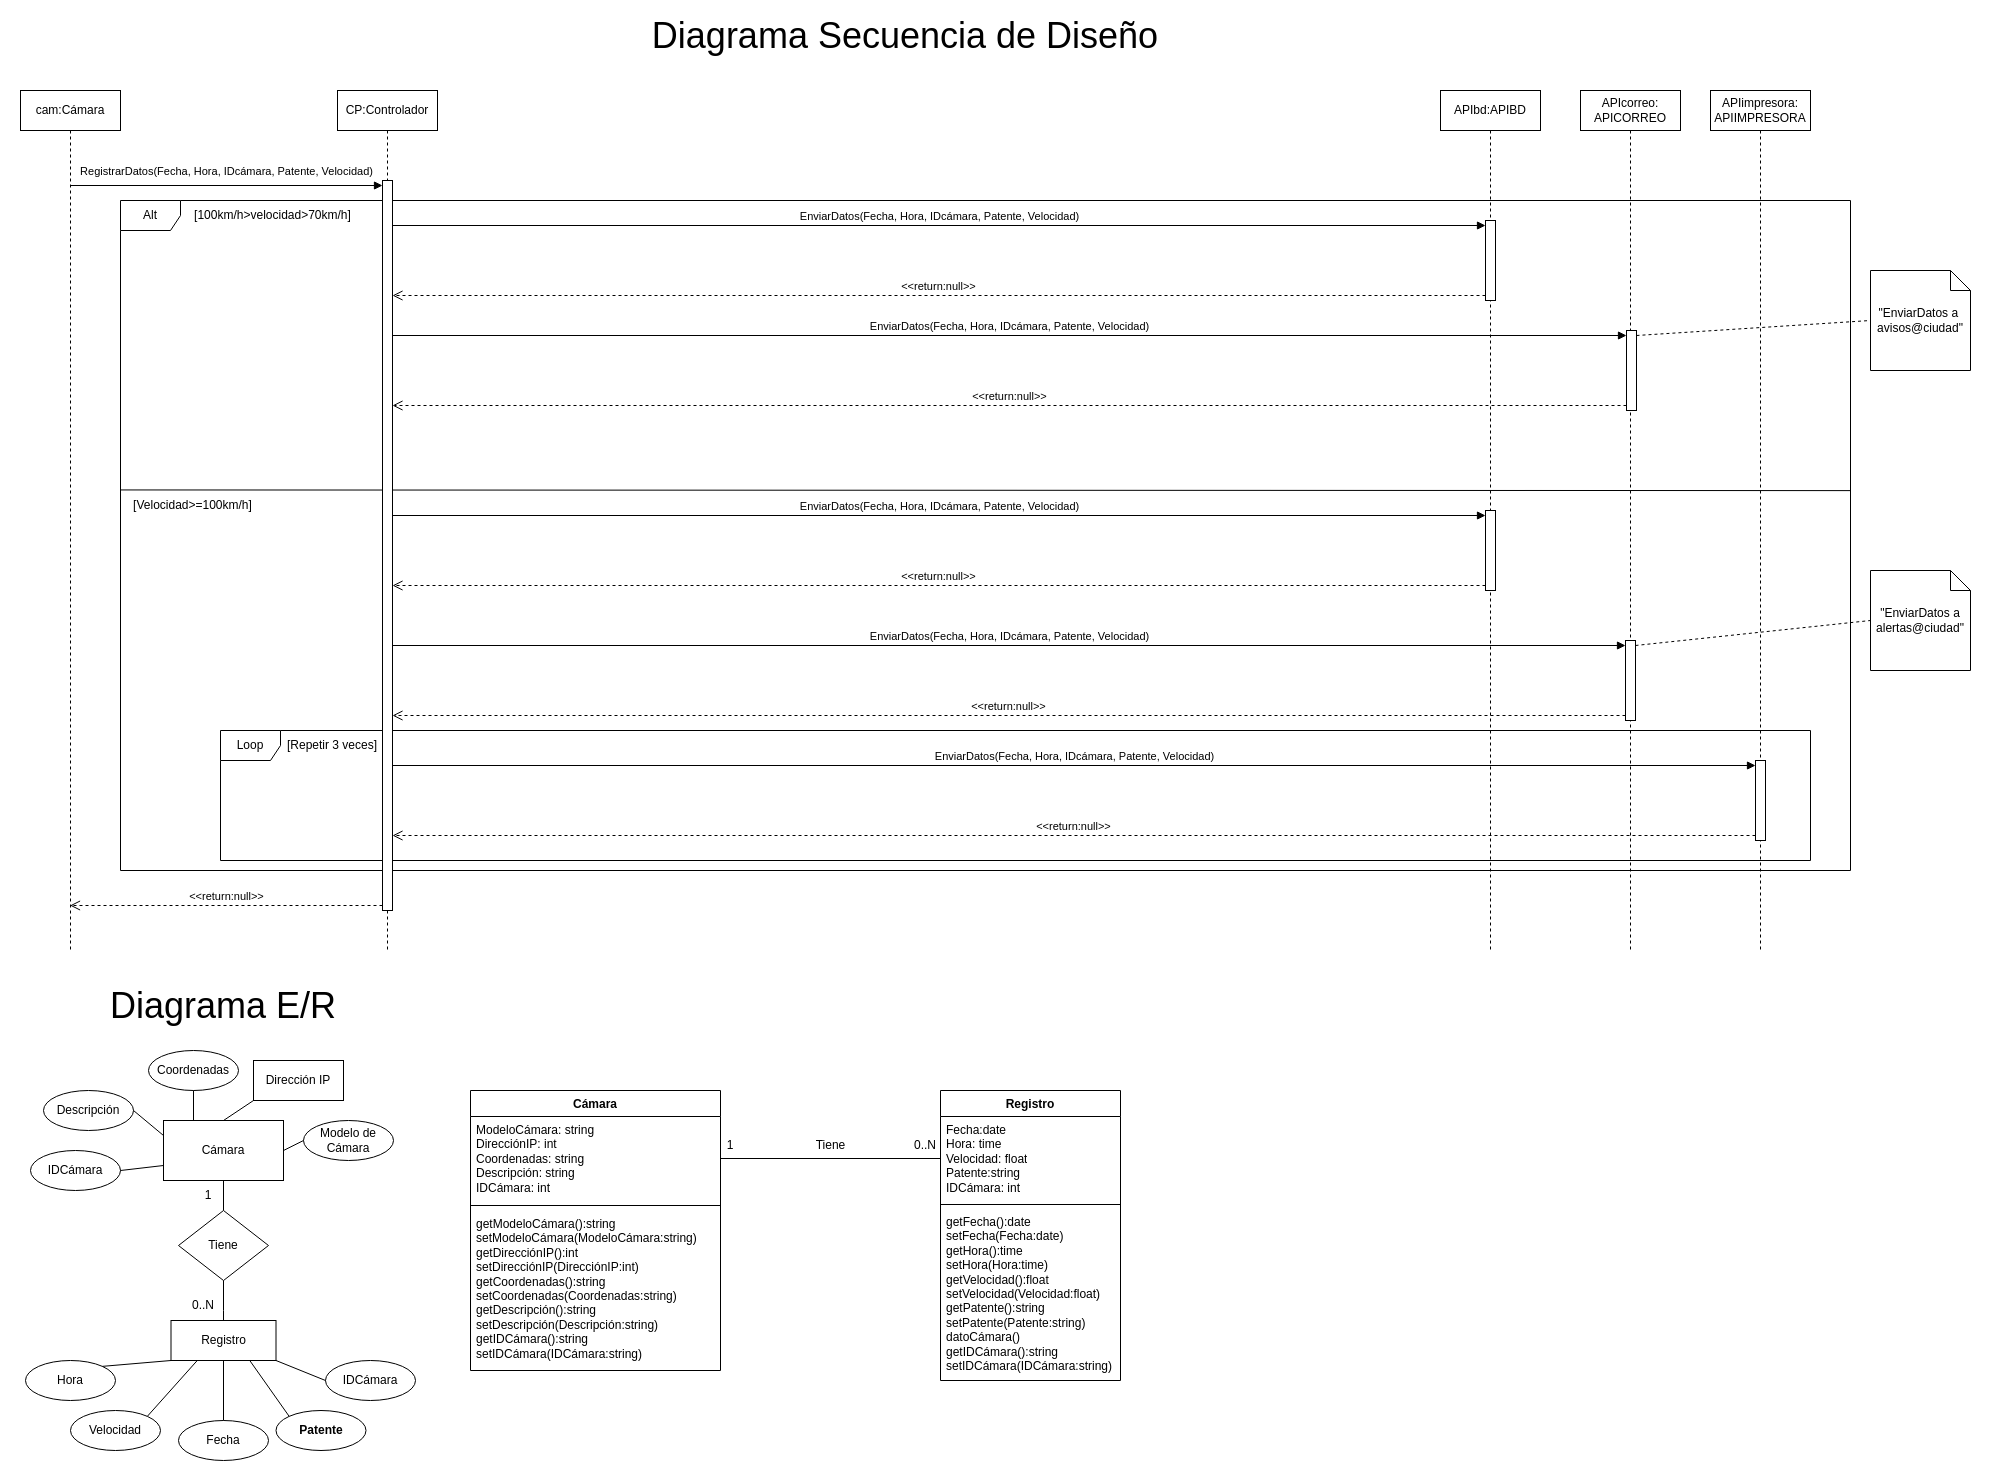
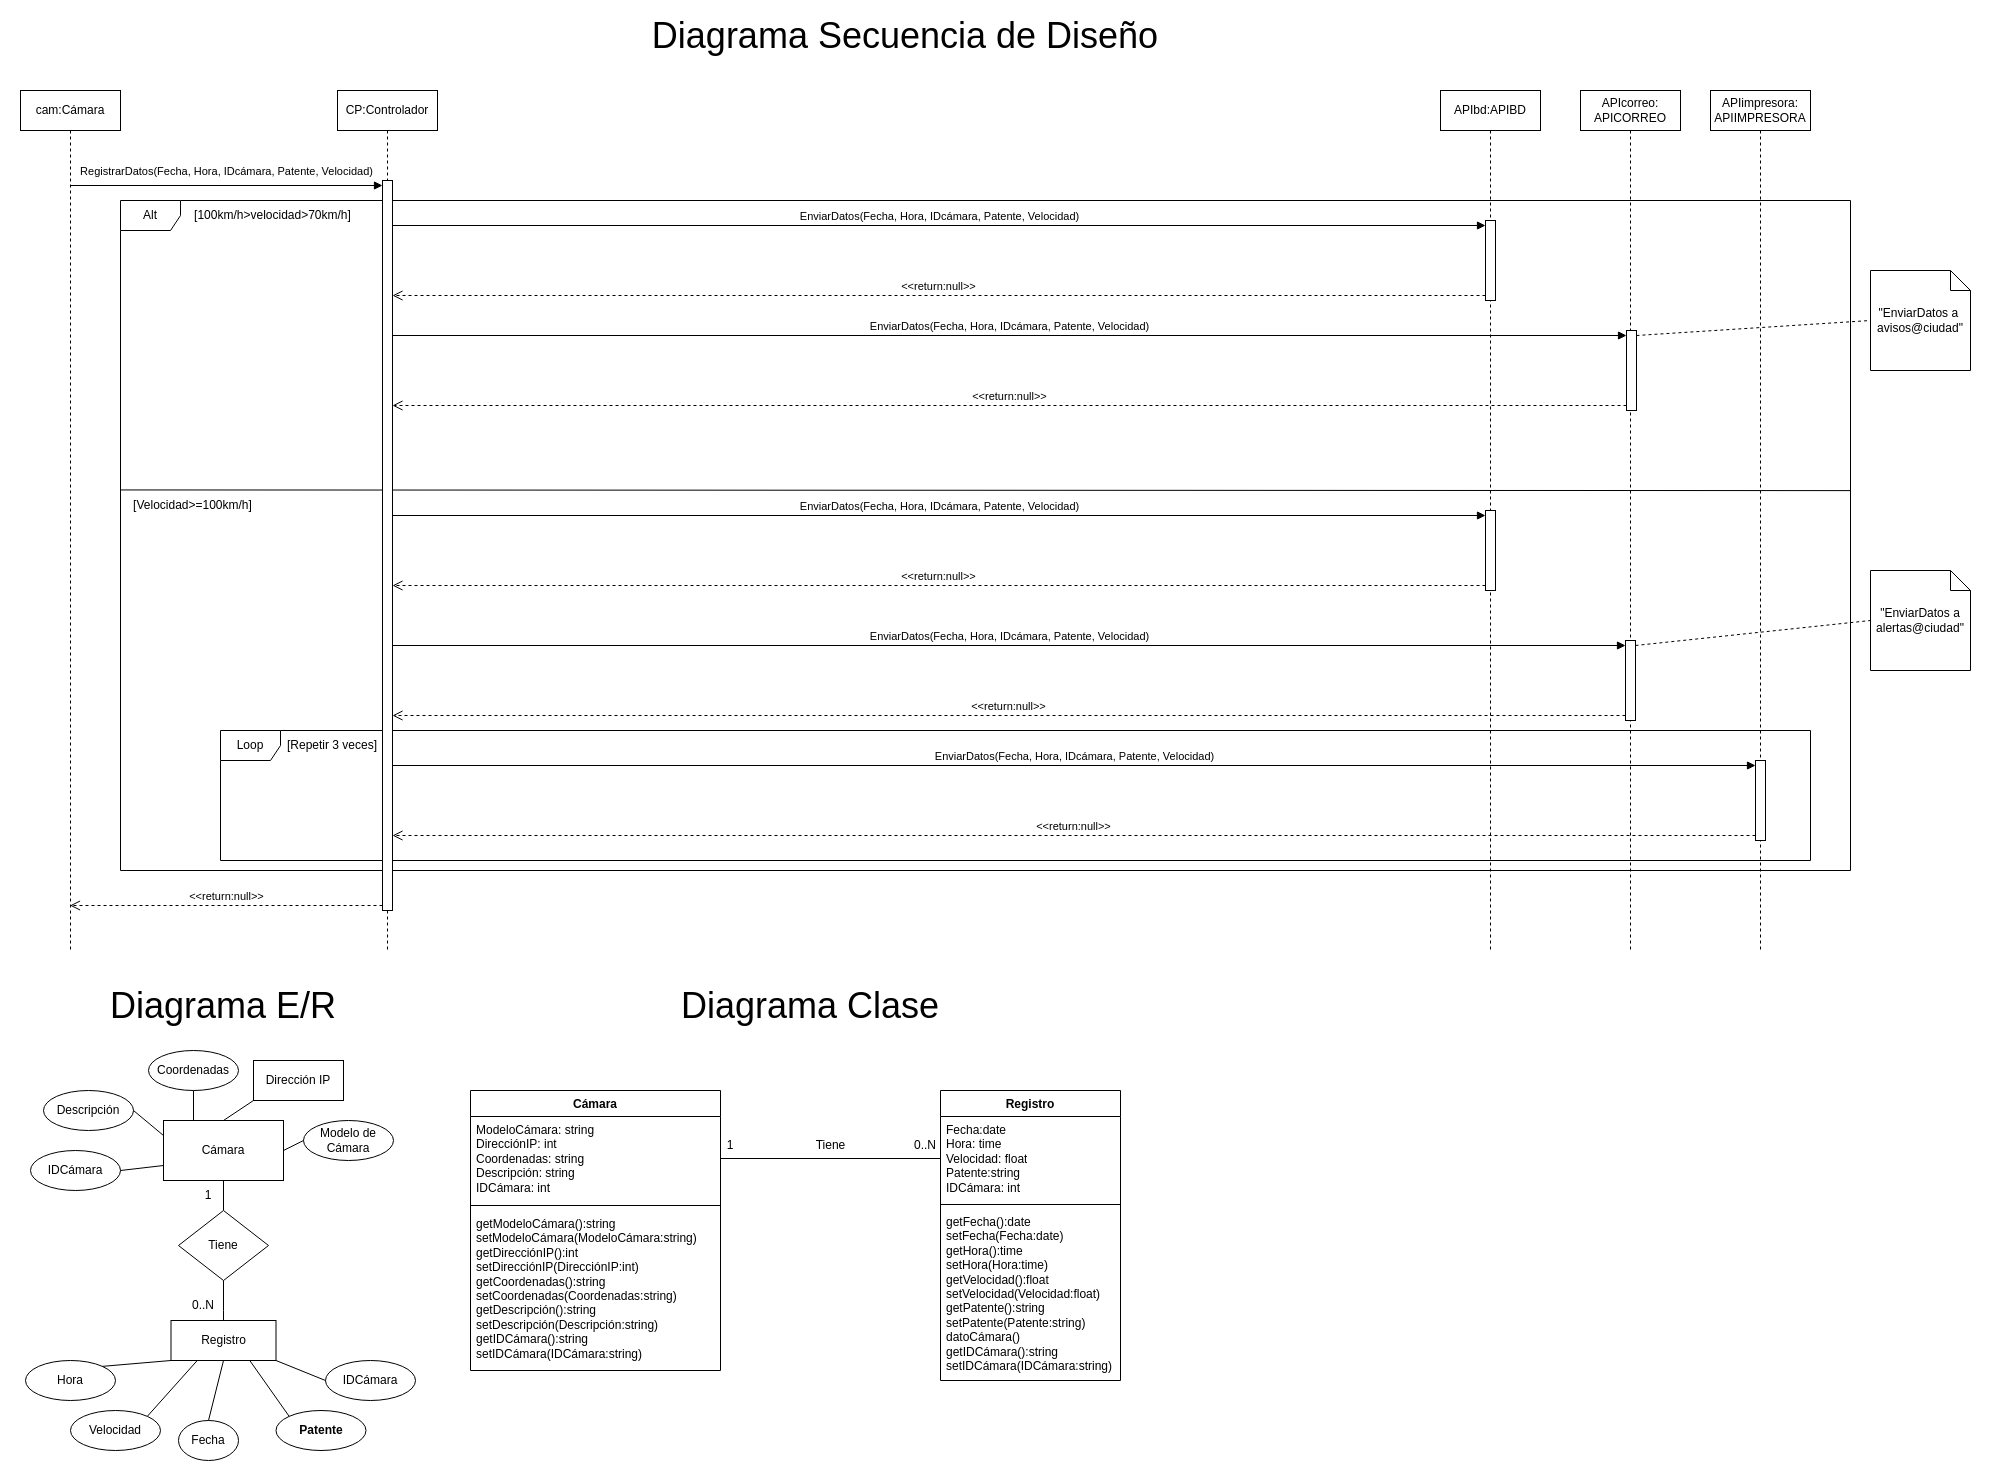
none -> (811, 1006)
(224, 1441) -> (209, 1441)
